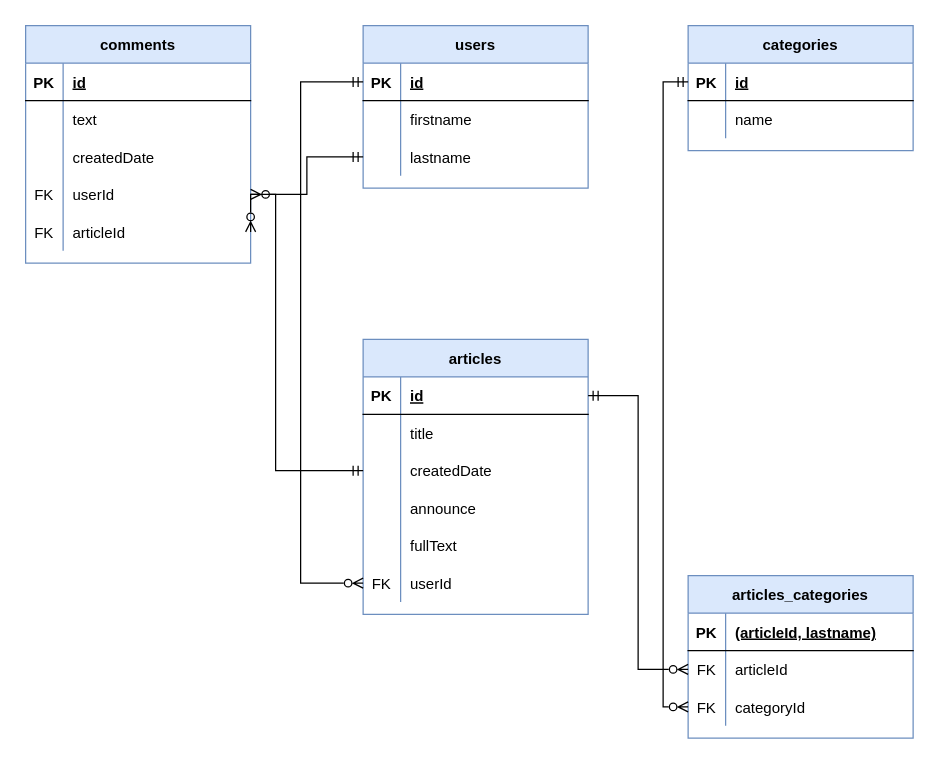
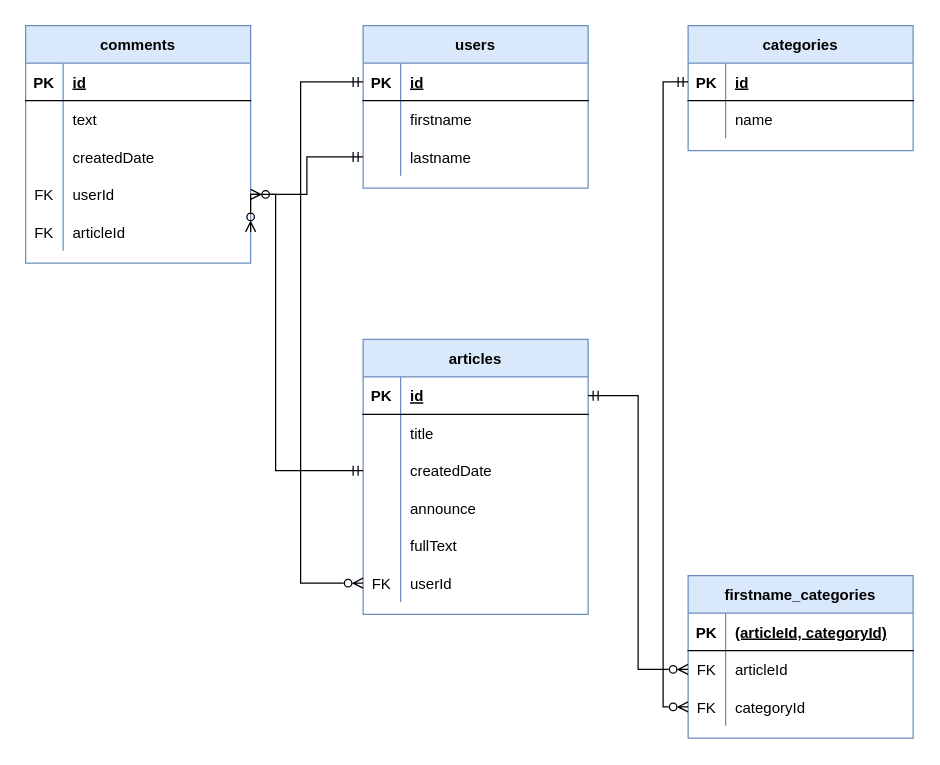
(800, 595) -> (800, 595)
(813, 633) -> (824, 633)
